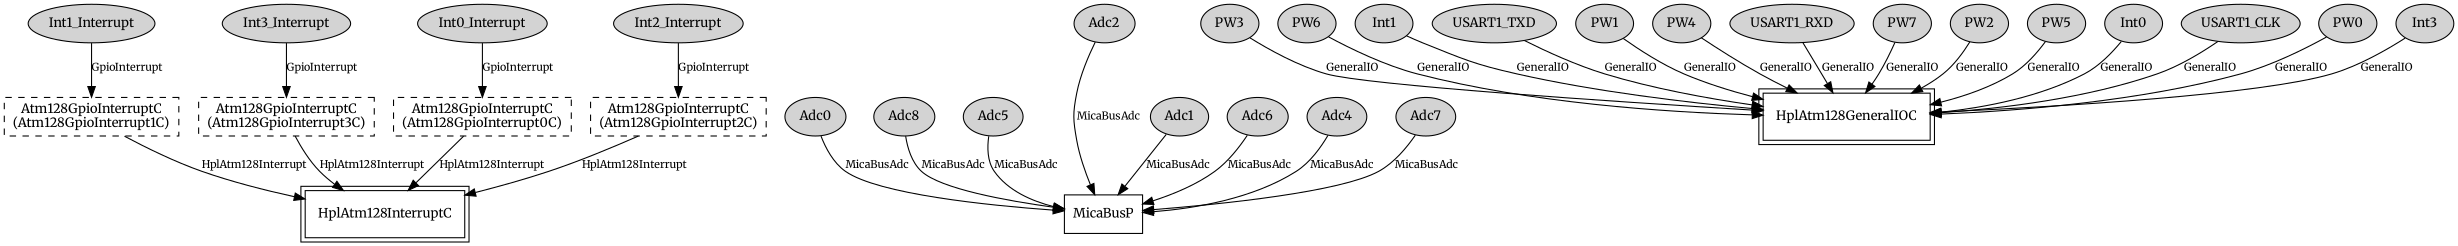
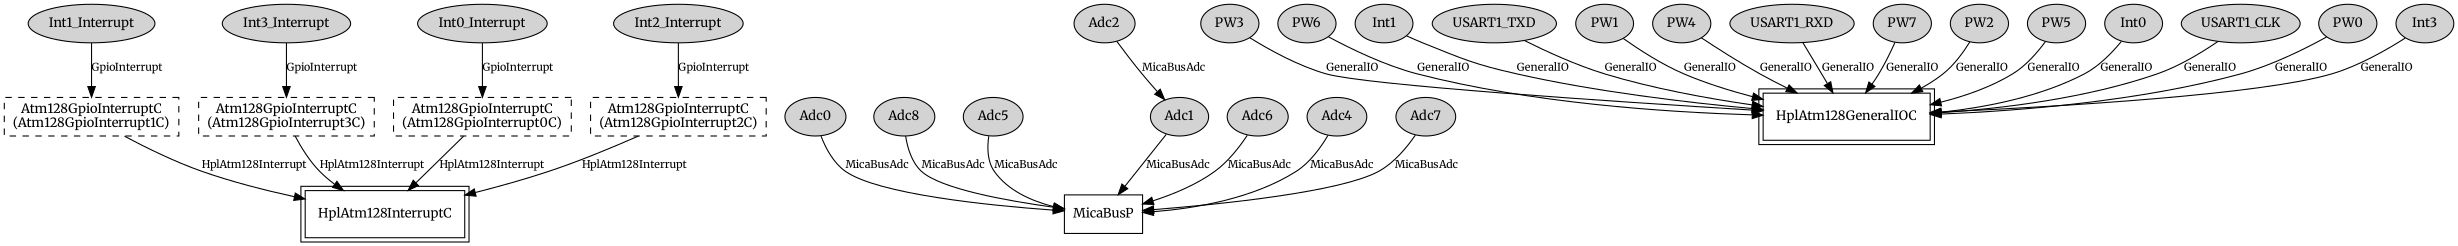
(1074, 113) -> (1136, 67)
